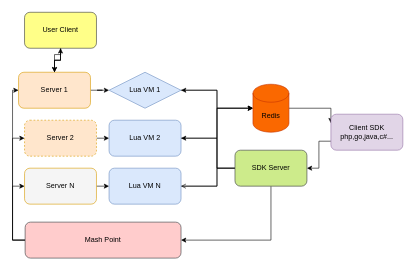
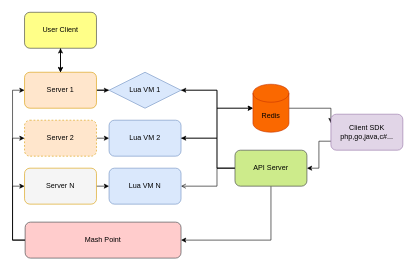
(54, 90) -> (60, 90)
(271, 168) -> (271, 168)
(181, 186) -> none
